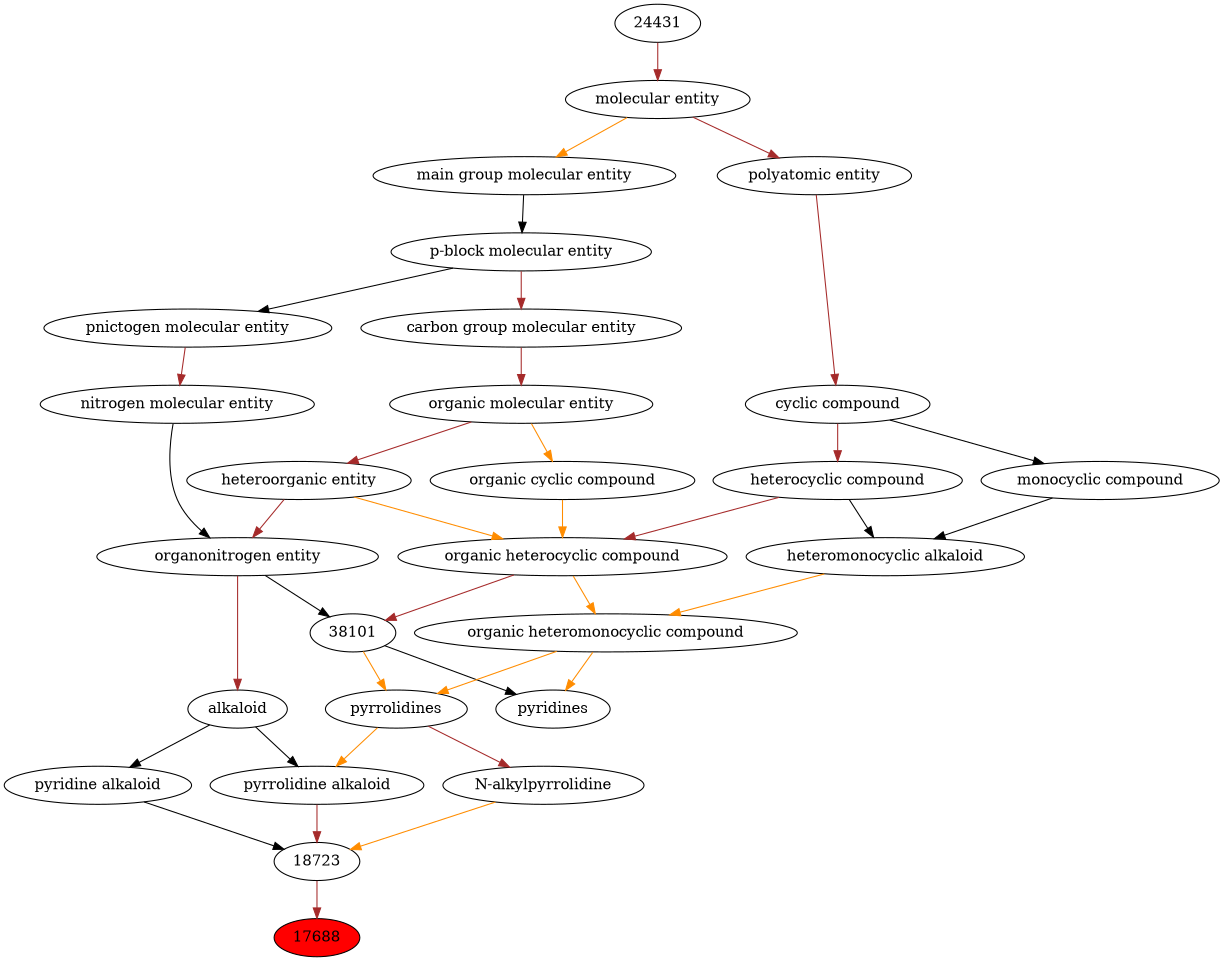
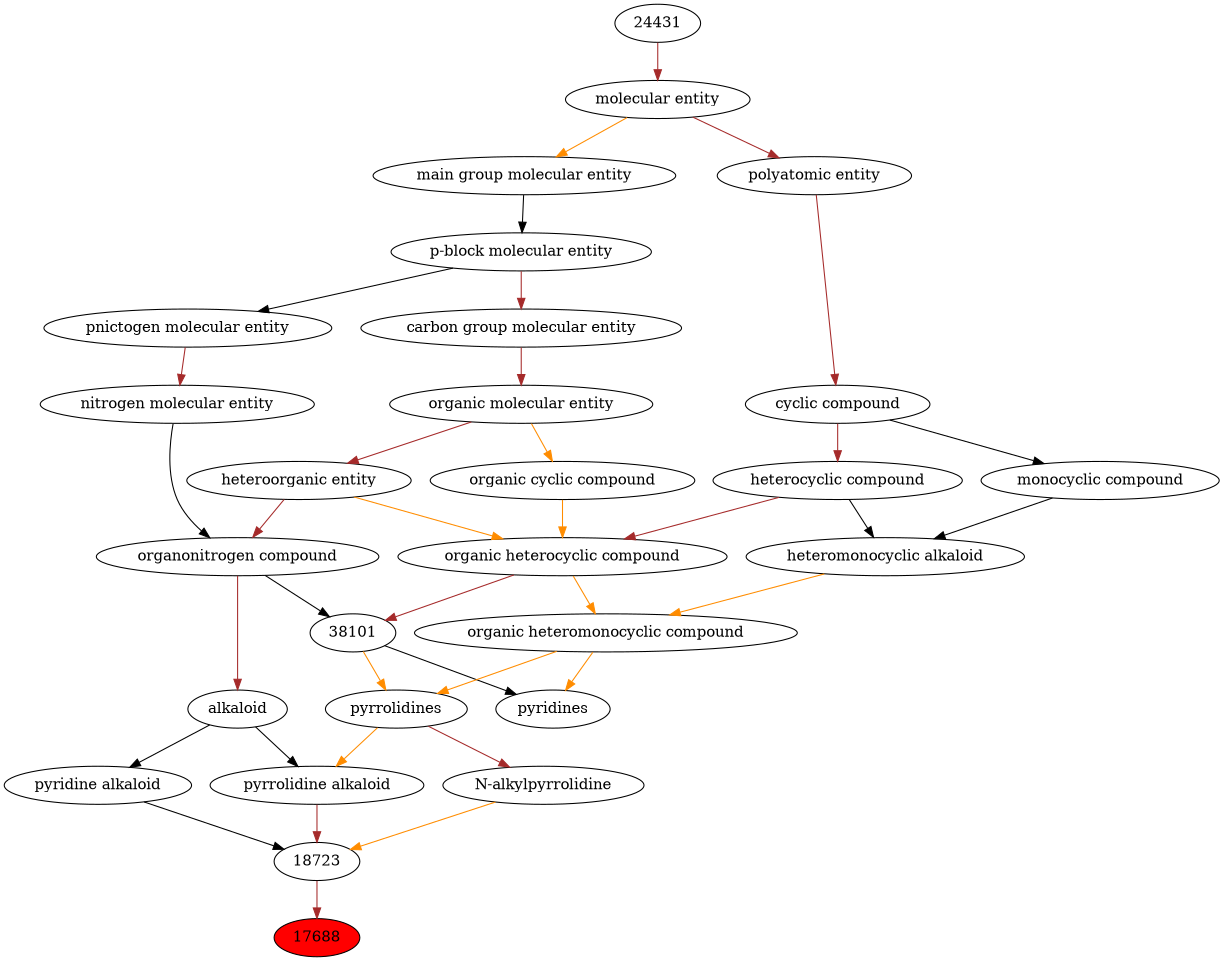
(238, 557) -> (238, 557)
